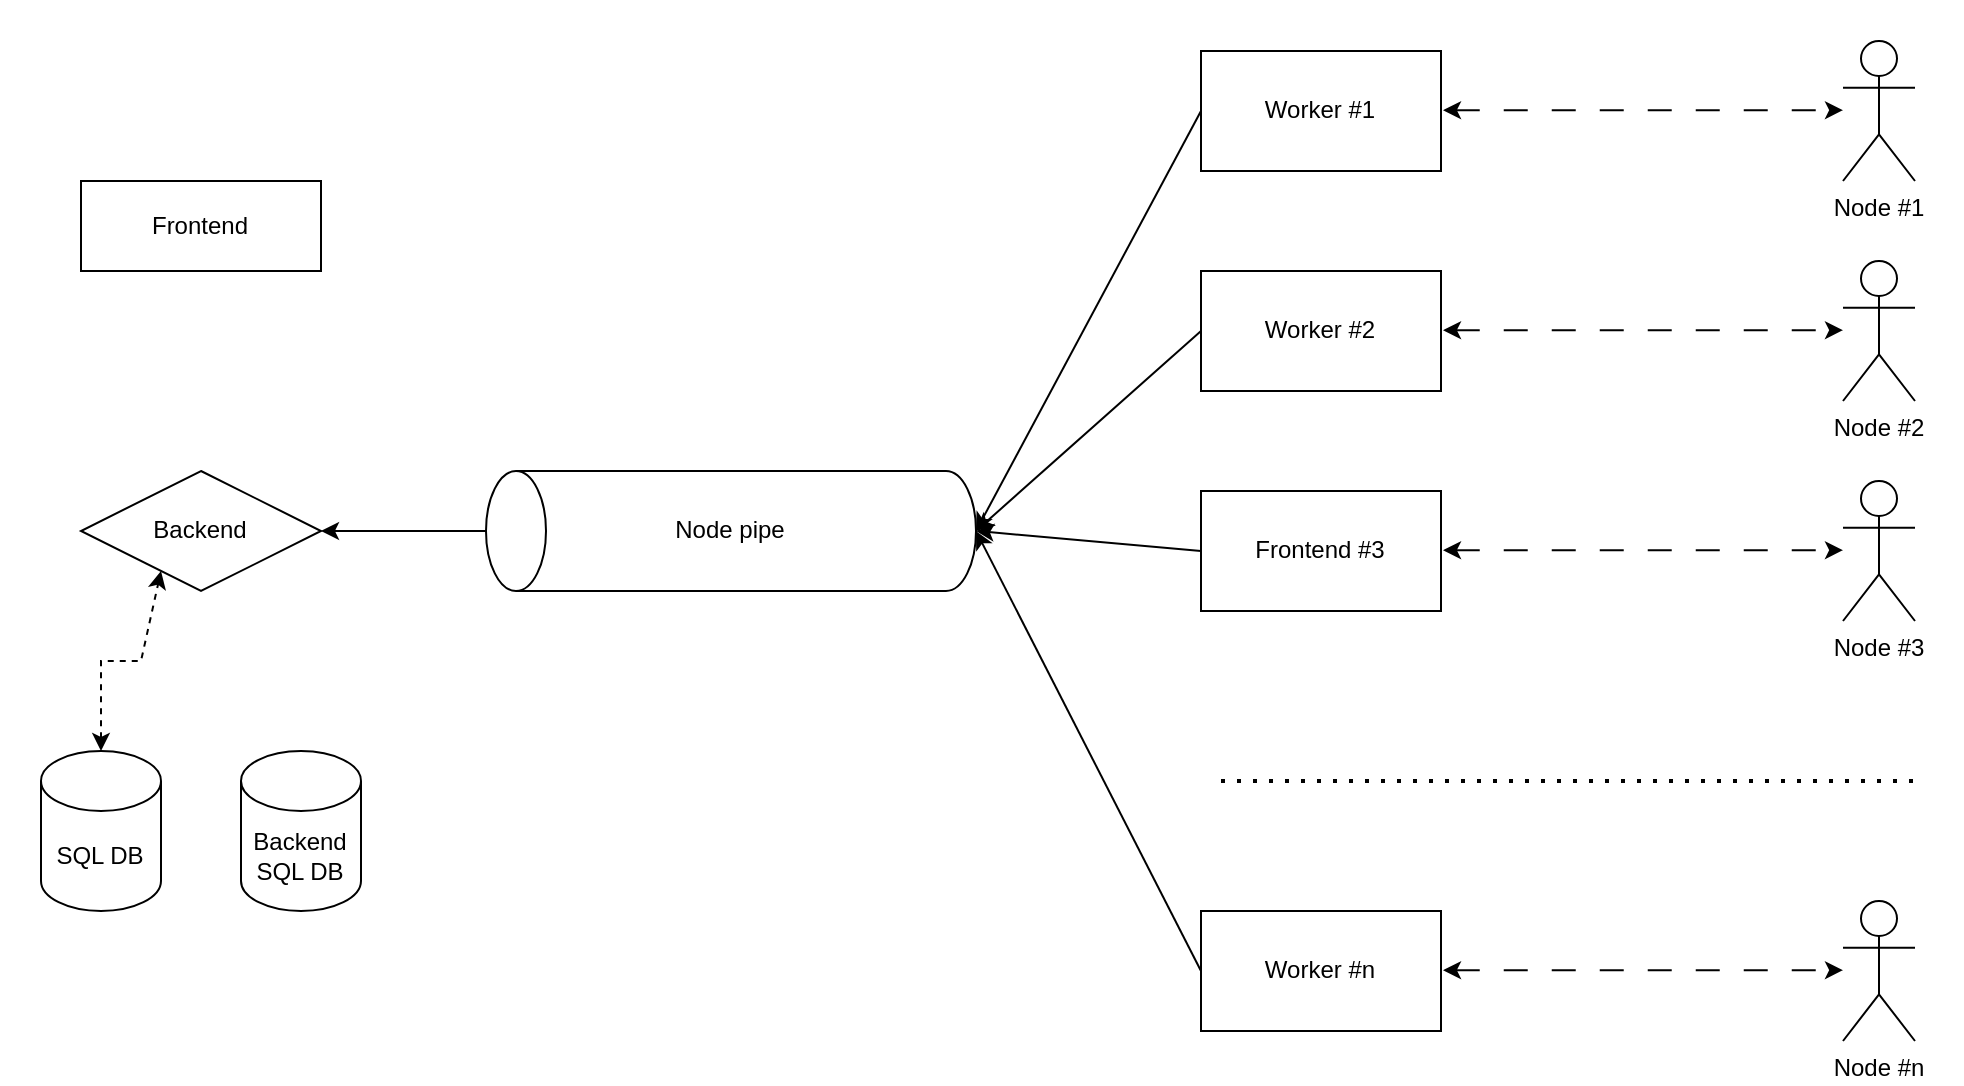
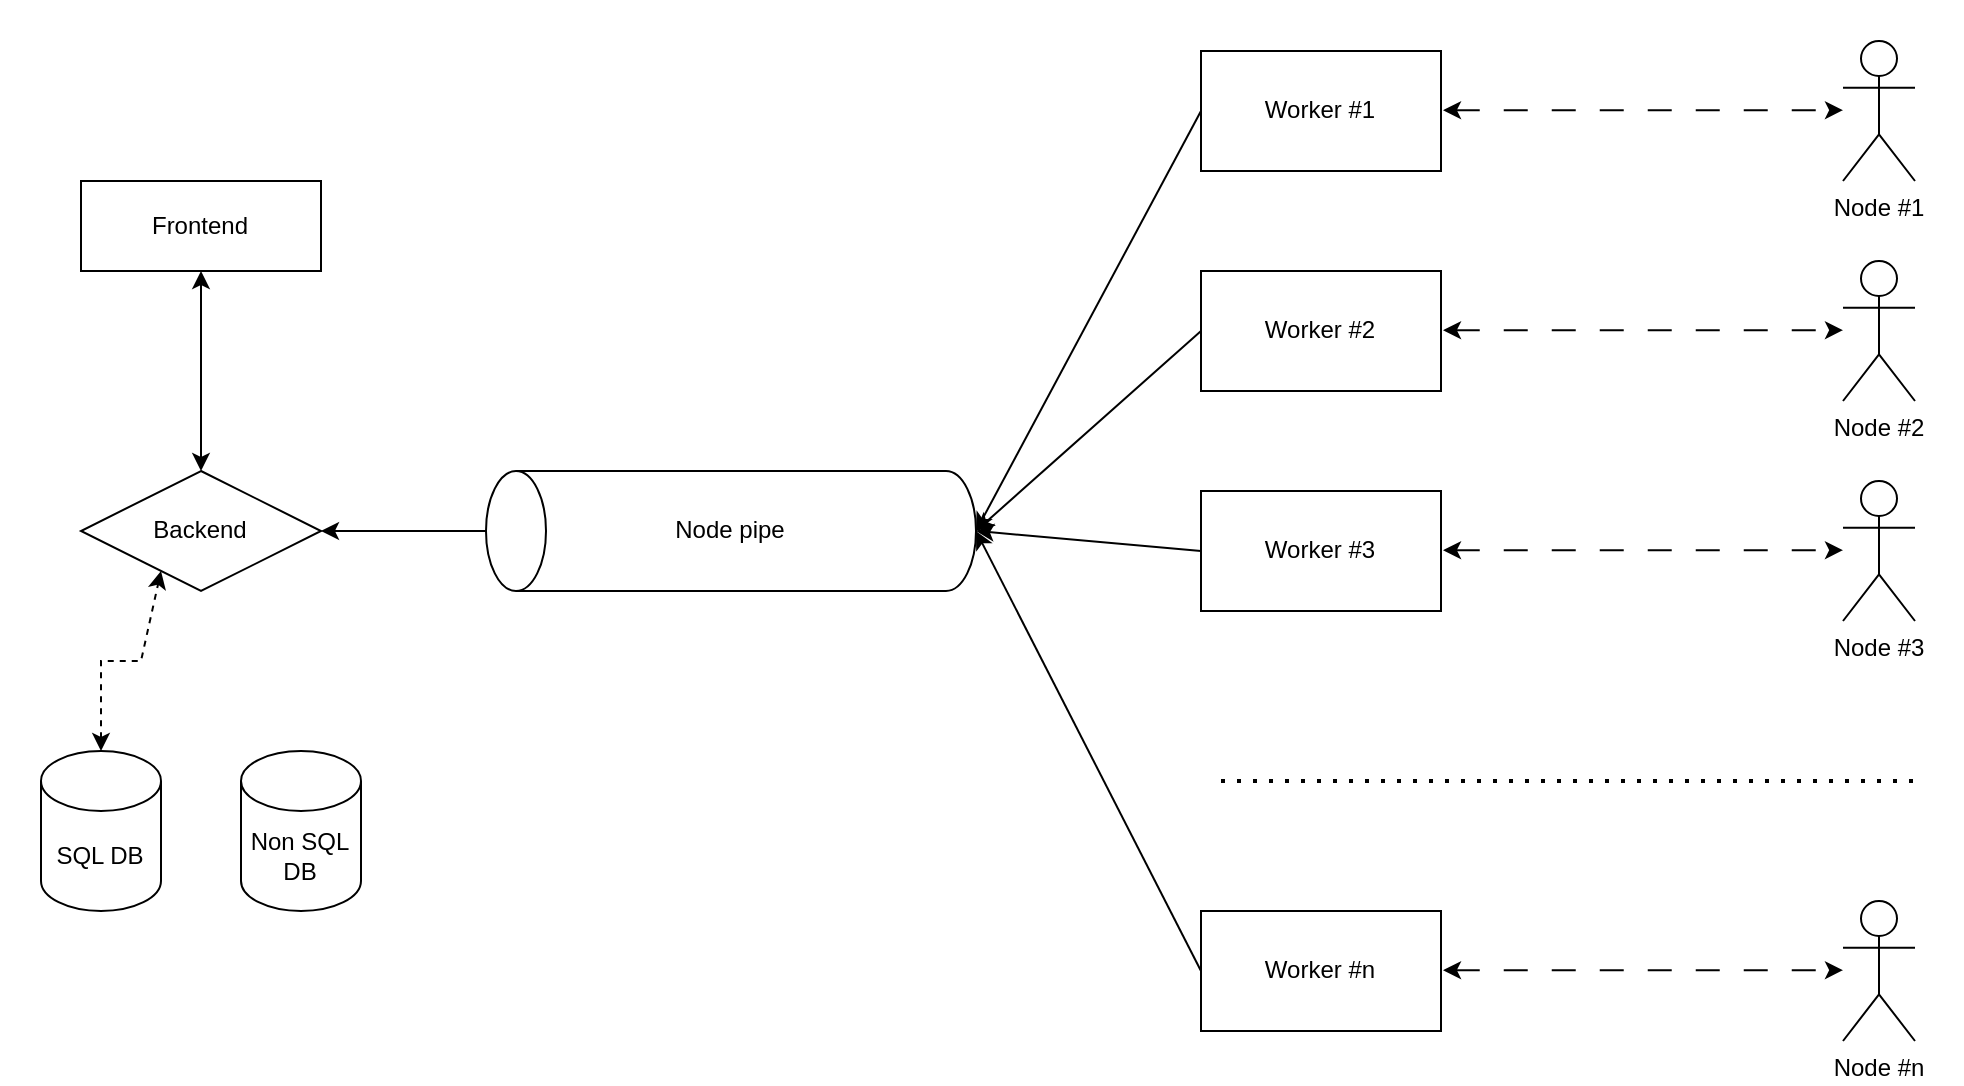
none -> (201, 371)
(1321, 551) -> (1321, 551)
(301, 857) -> (301, 857)
